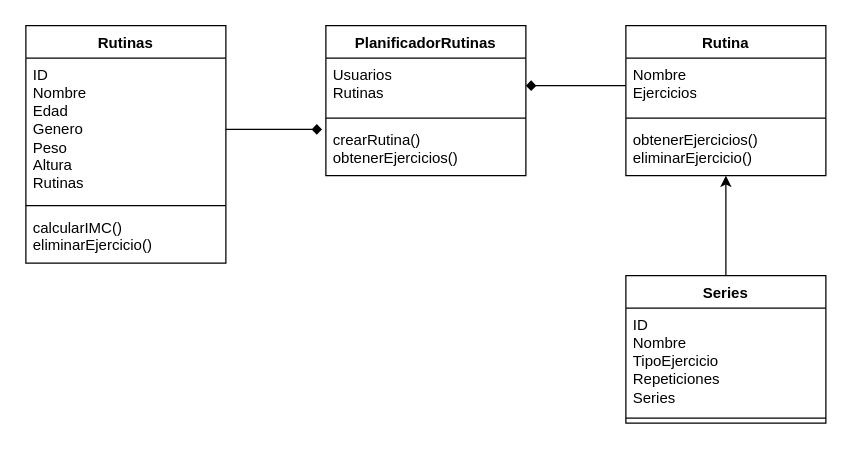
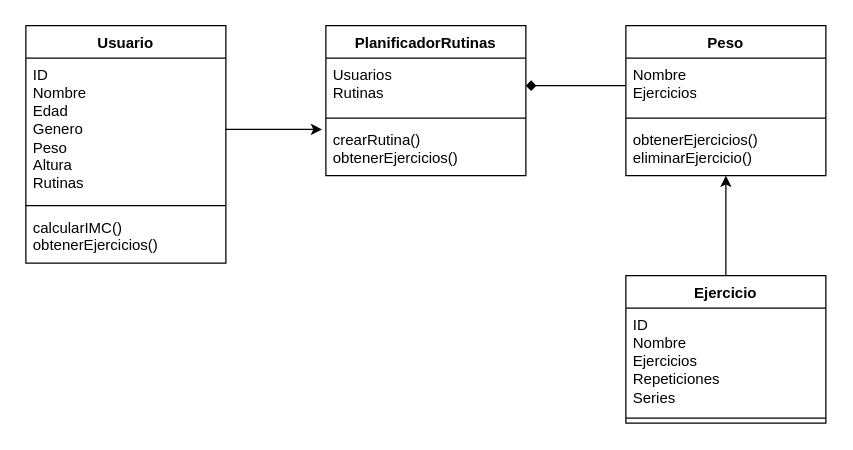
(126, 43) -> (126, 43)
(726, 43) -> (726, 43)
(311, 129) -> (312, 129)
(103, 237) -> (109, 237)
(726, 293) -> (726, 293)
(682, 362) -> (680, 362)
